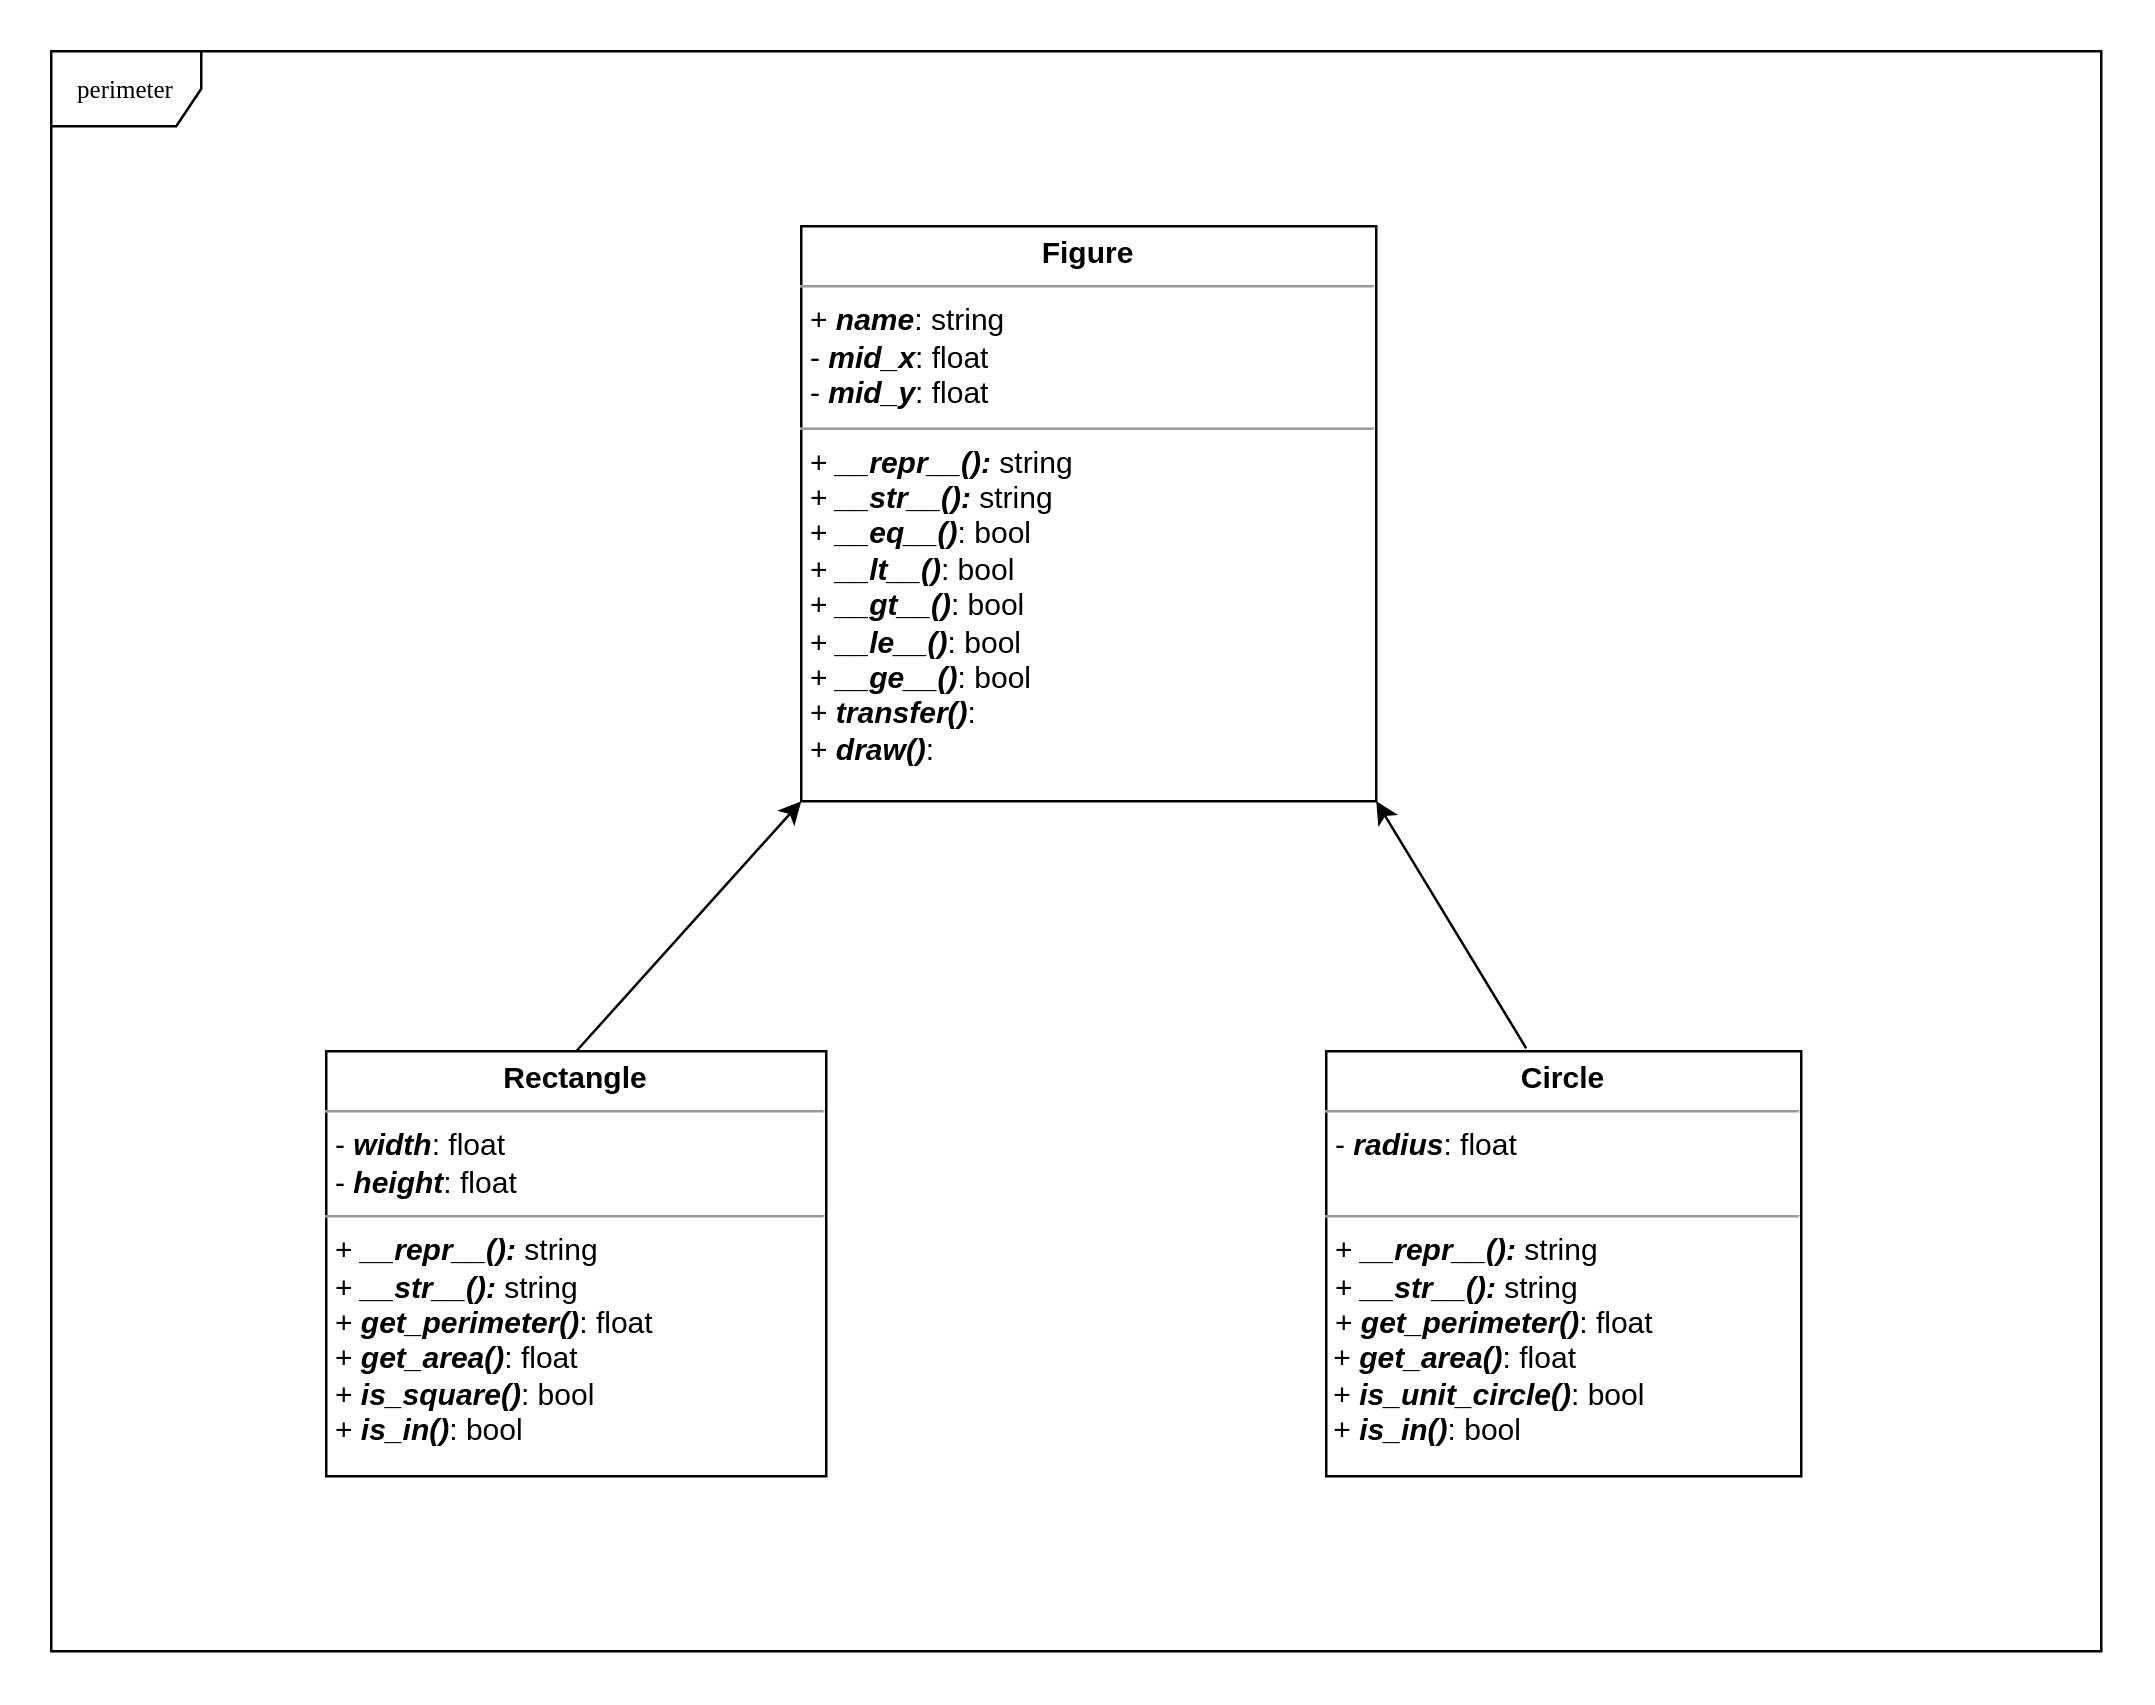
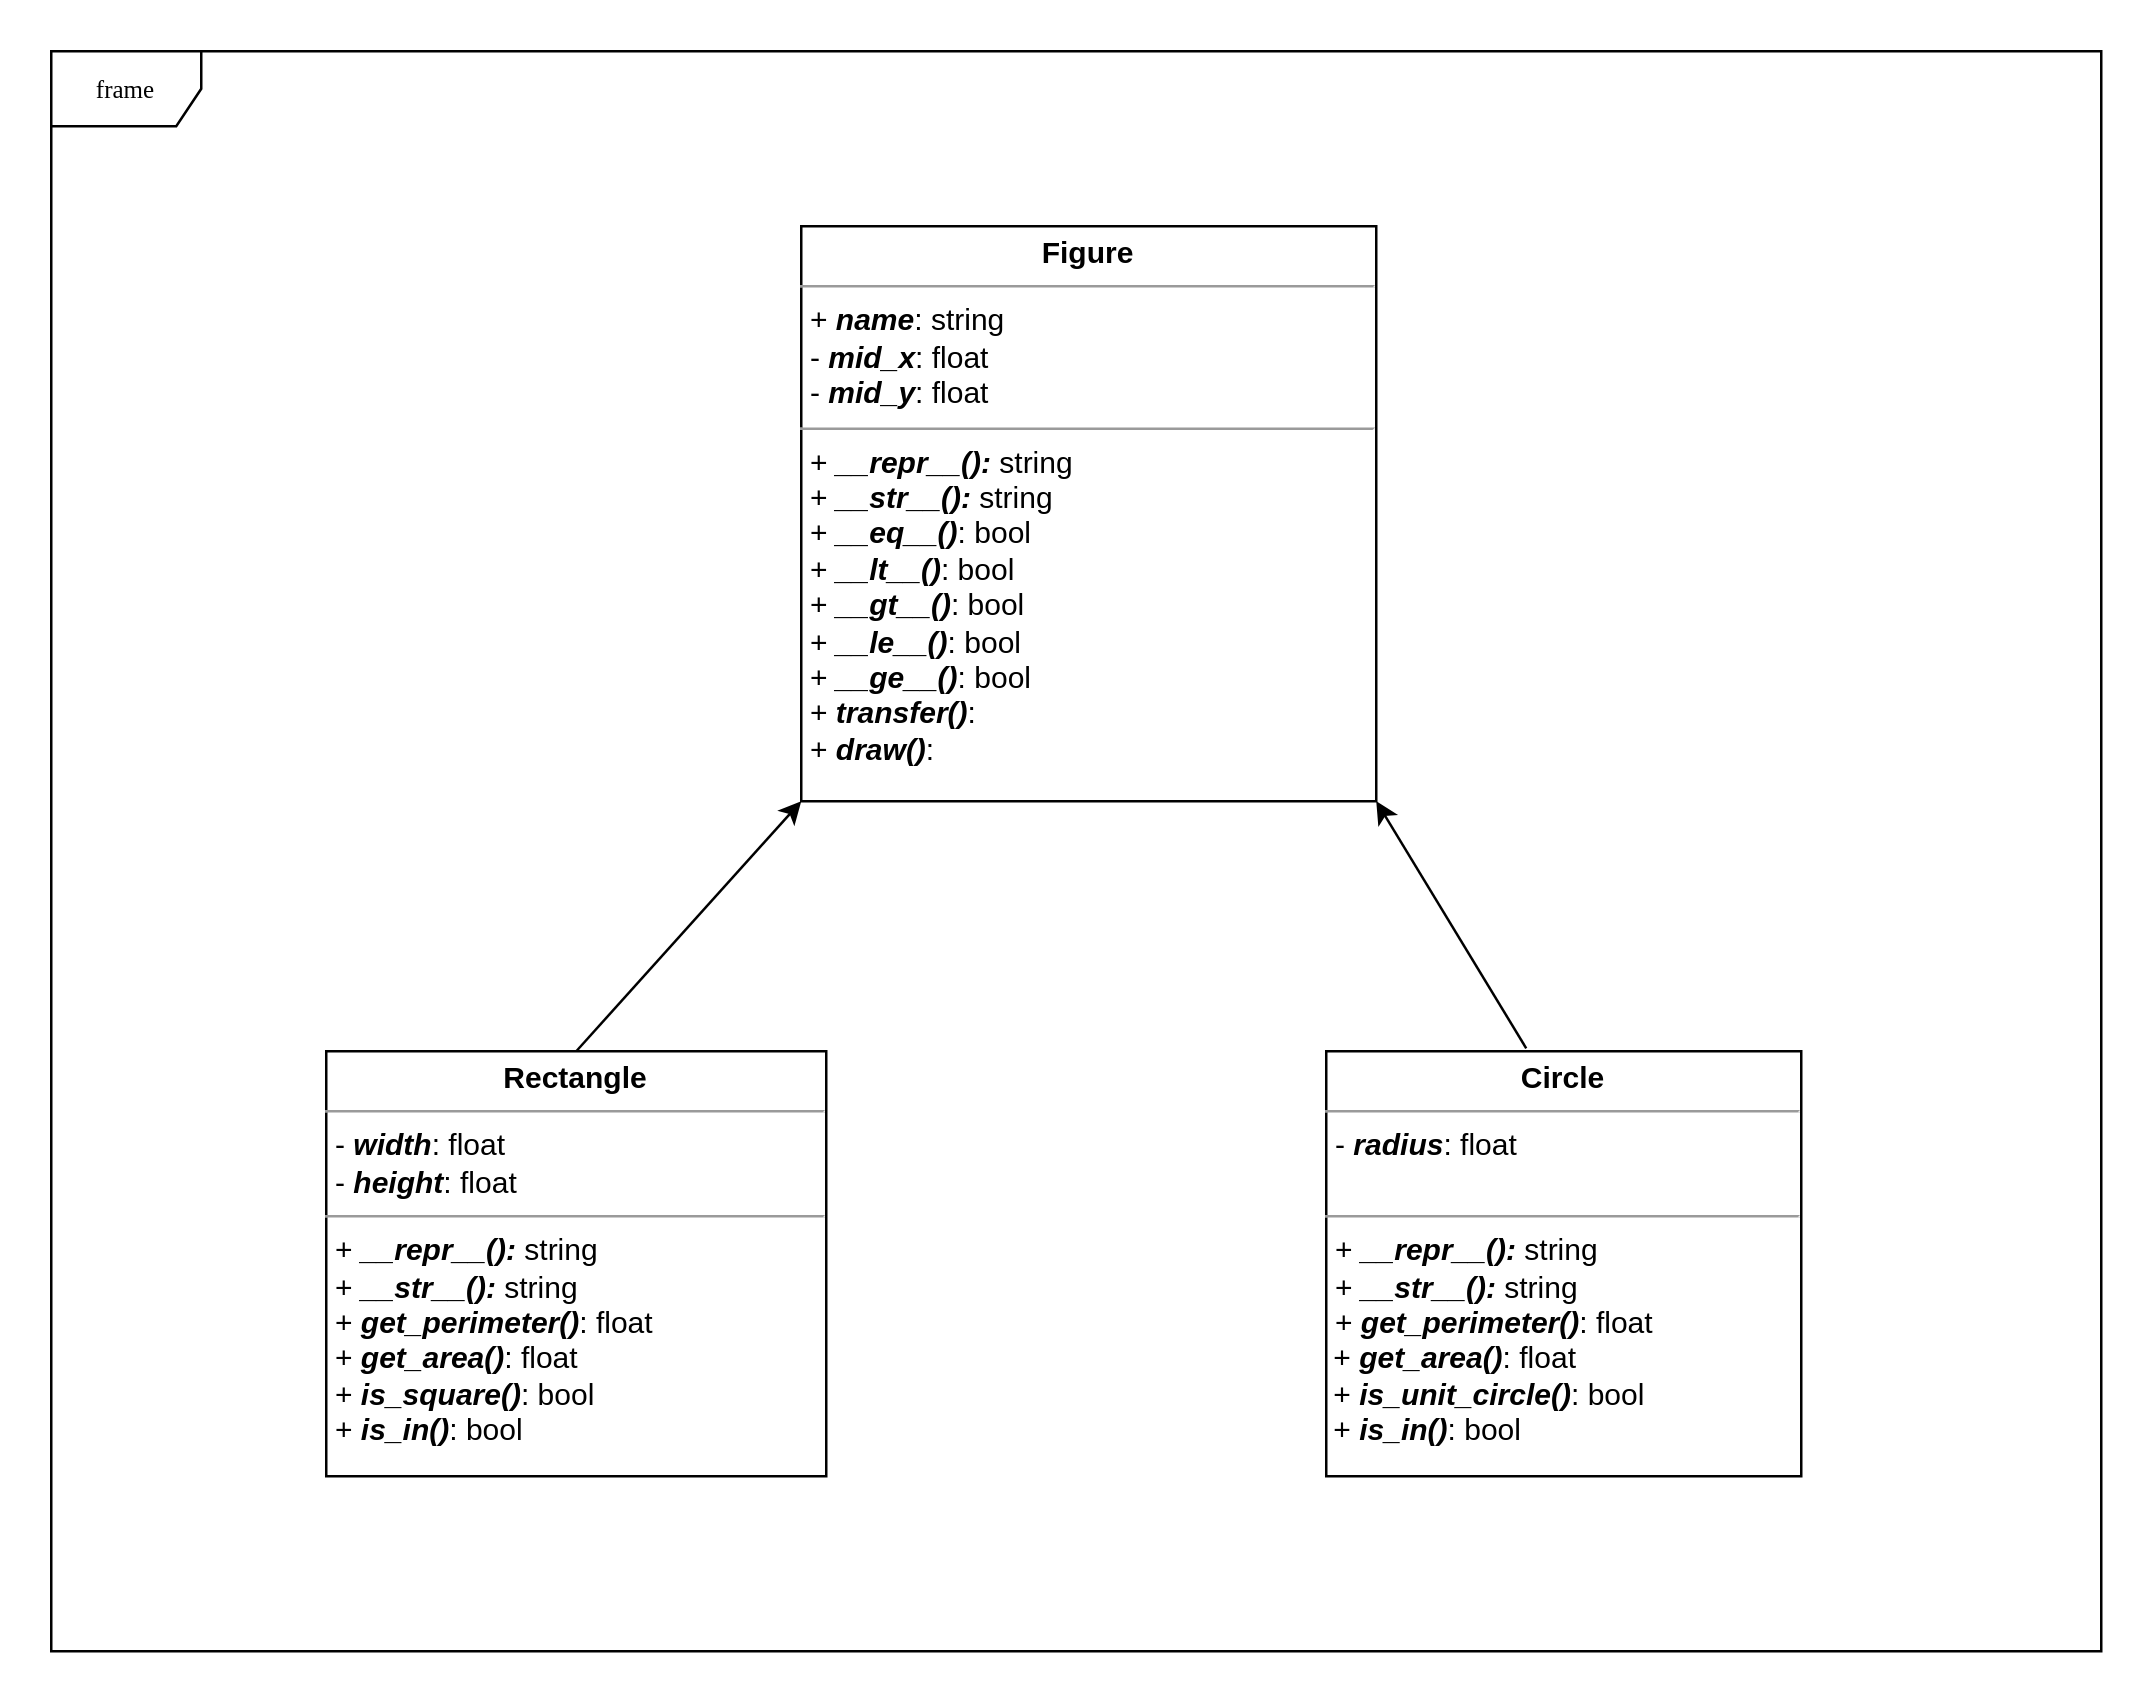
(126, 89) -> (126, 89)
